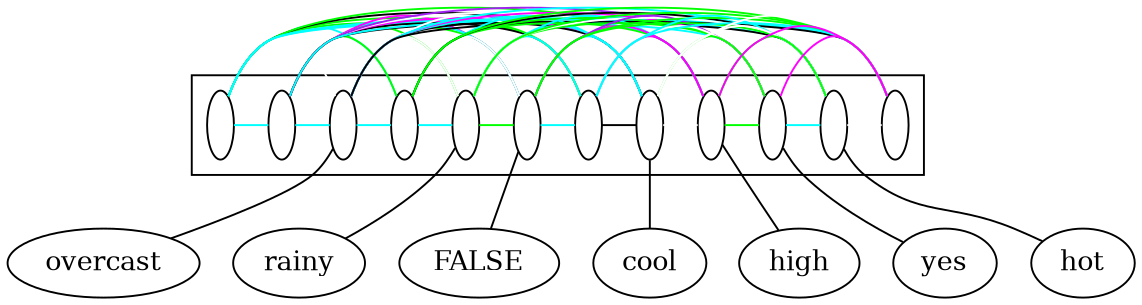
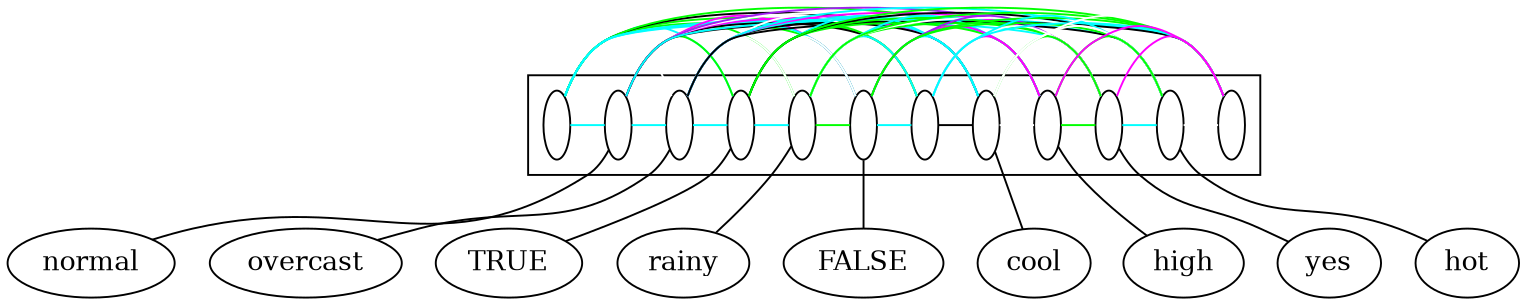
none -> (91, 263)
none -> (509, 263)
